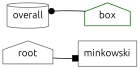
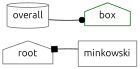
(70, 11) -> (64, 20)
(62, 58) -> (68, 49)
